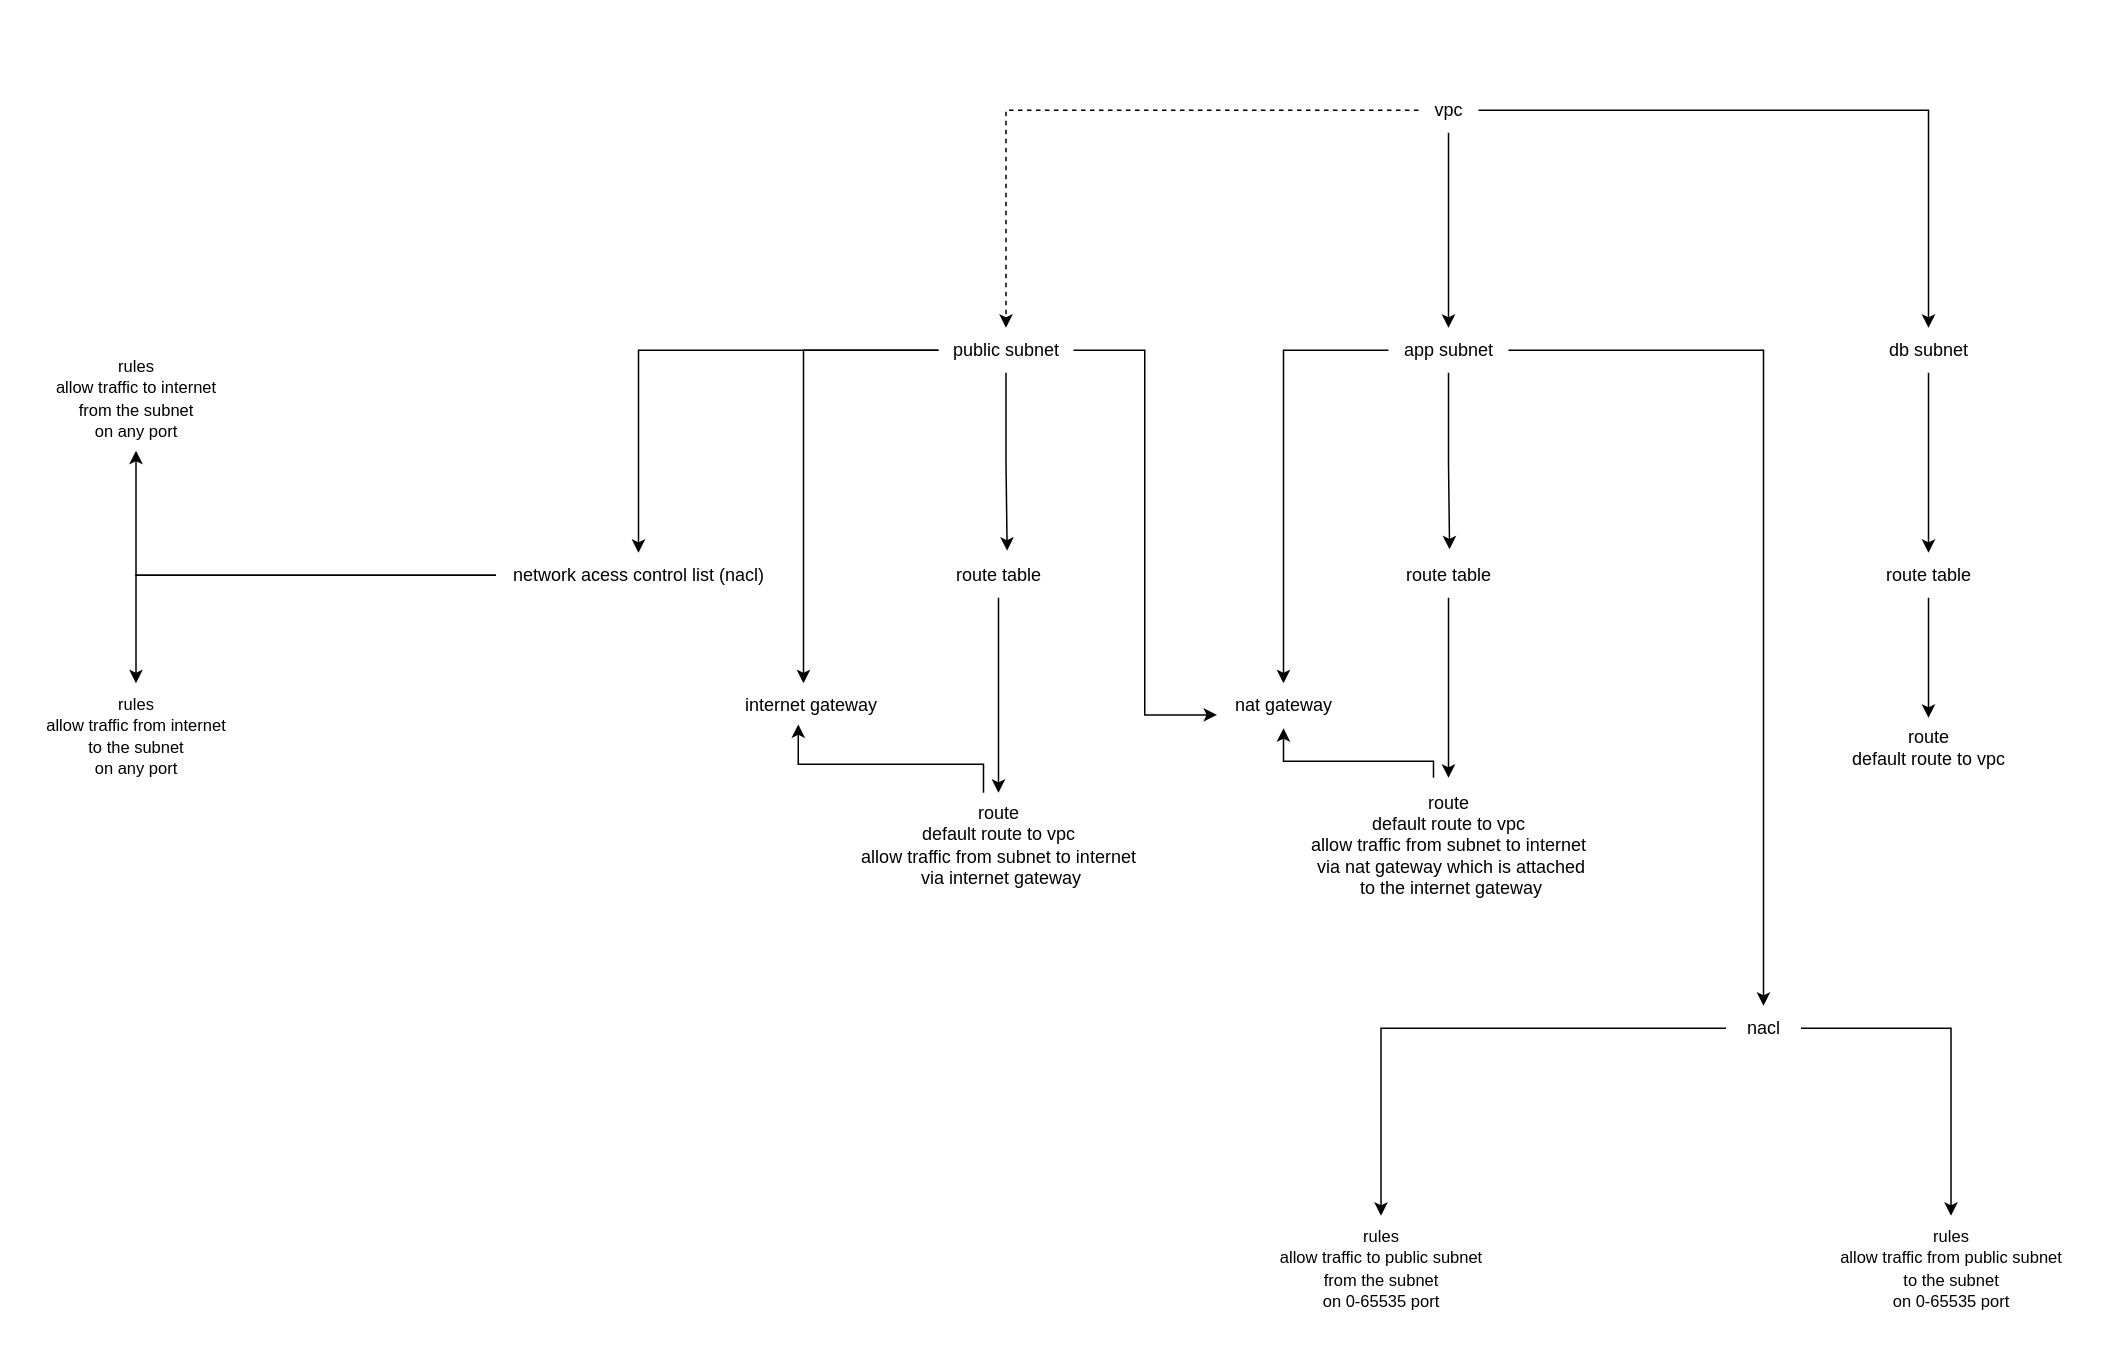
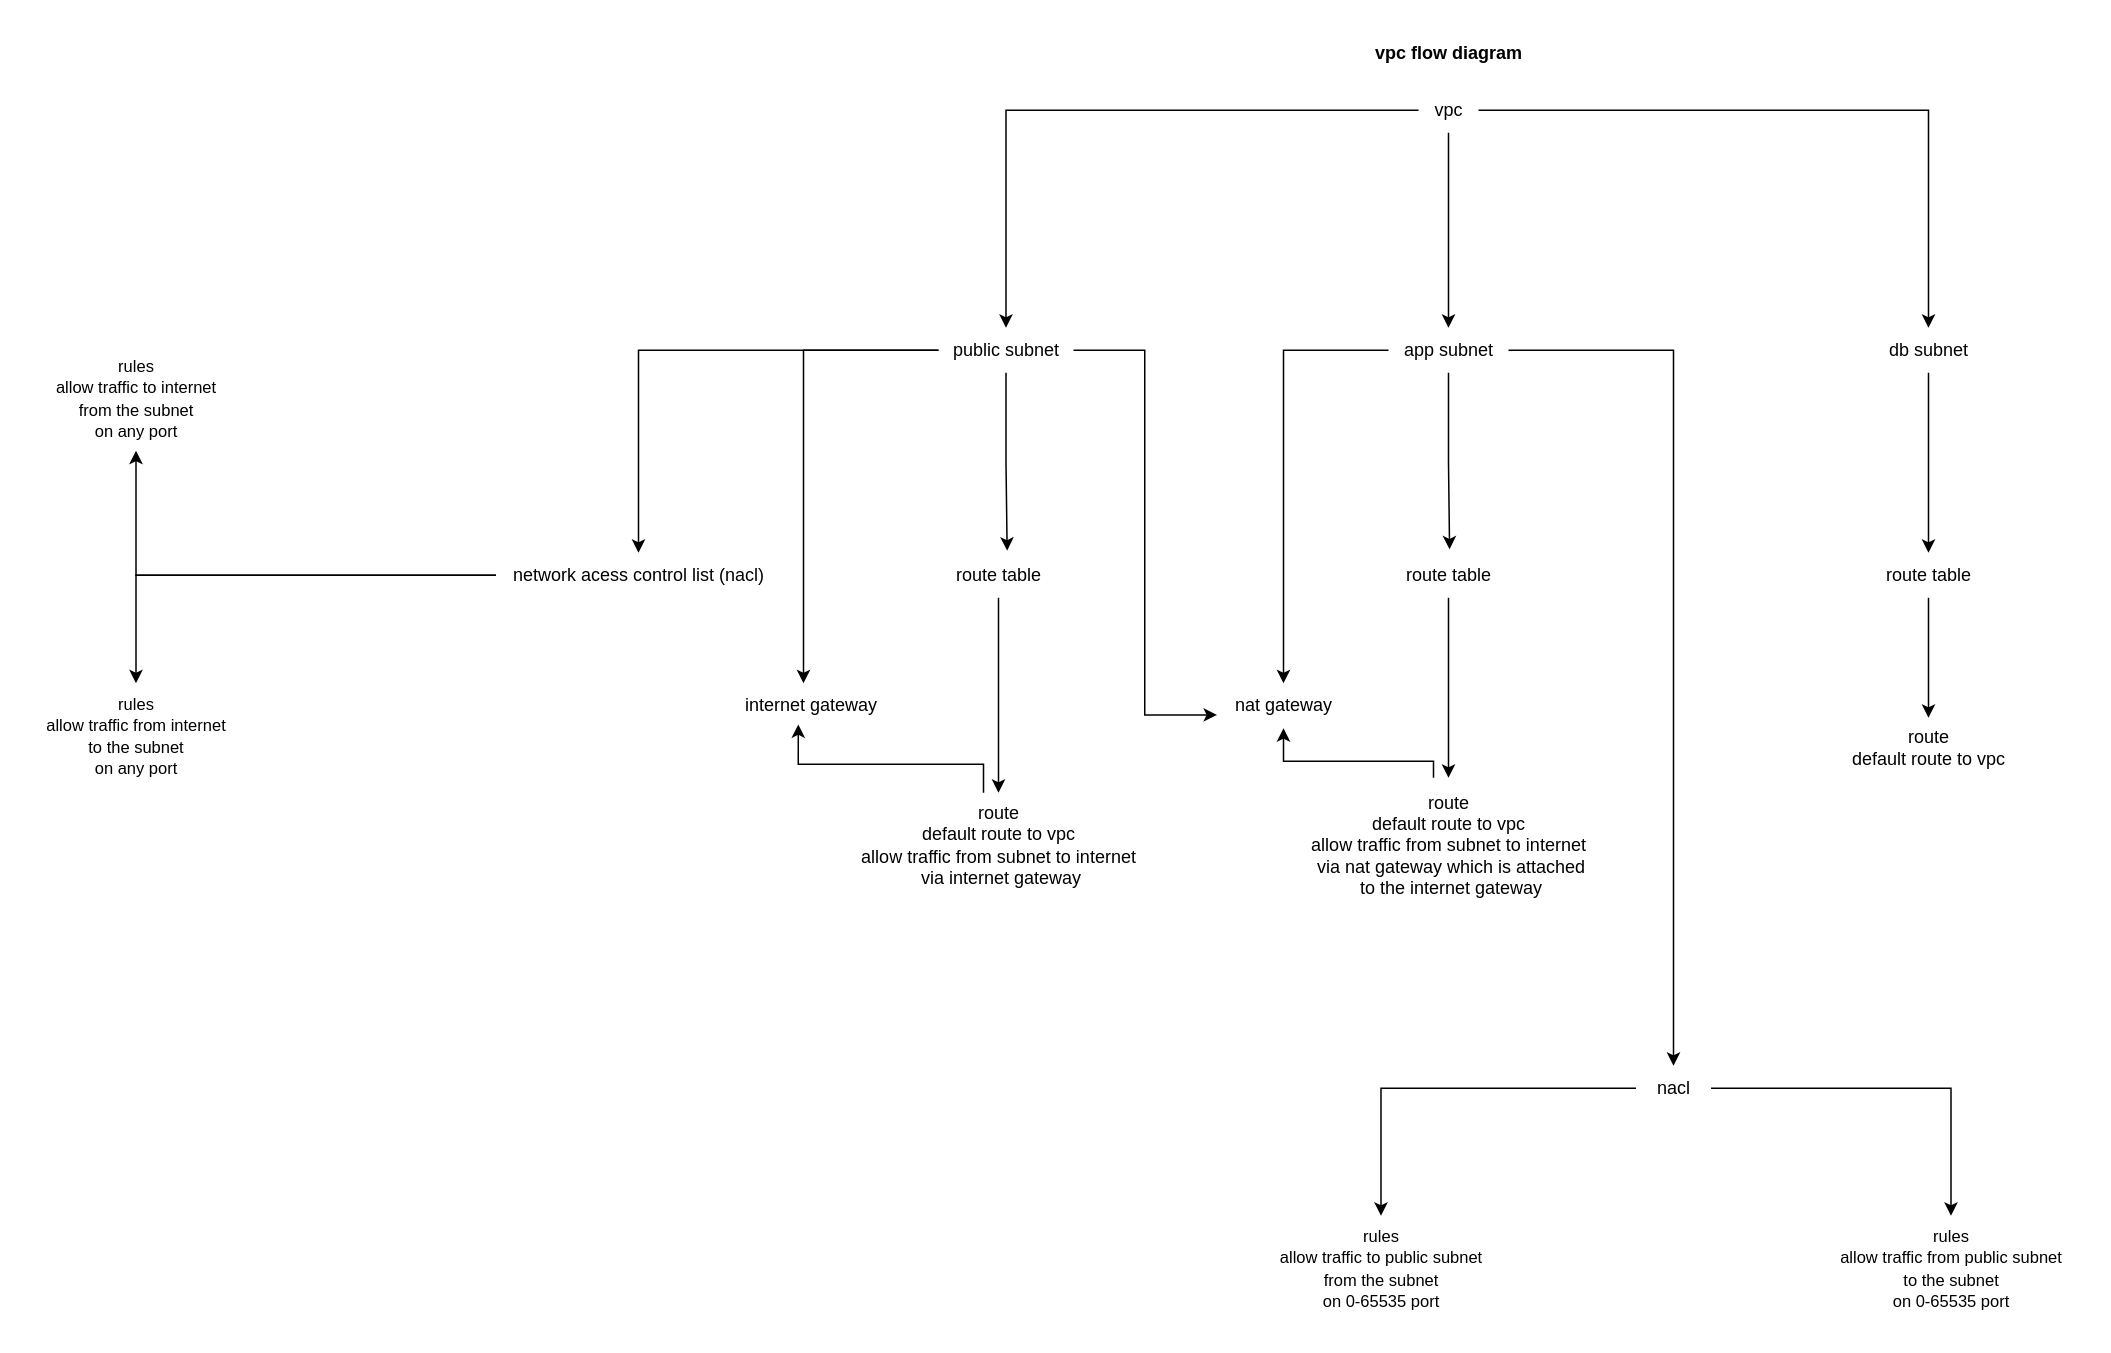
none -> (1448, 53)
(1107, 110) -> (1107, 110)
(1763, 1028) -> (1673, 1088)
